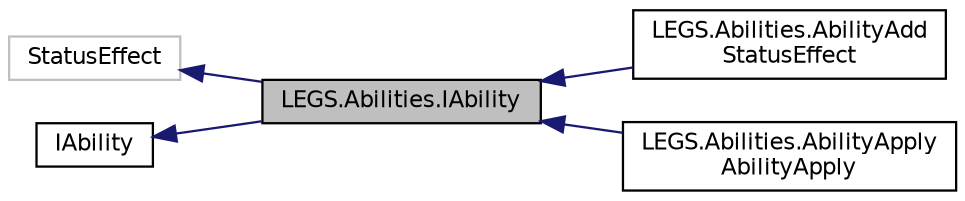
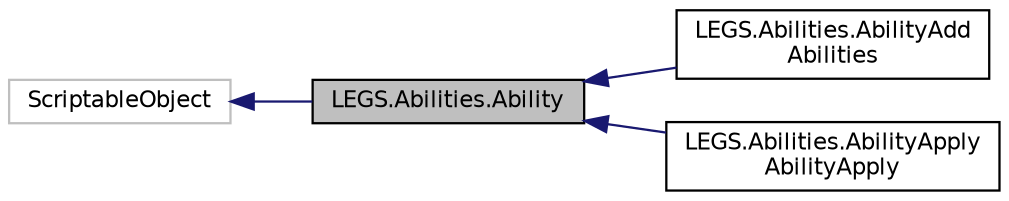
(790, 44) -> (833, 44)
(95, 58) -> (120, 102)
(402, 102) -> (448, 102)
(95, 145) -> none
